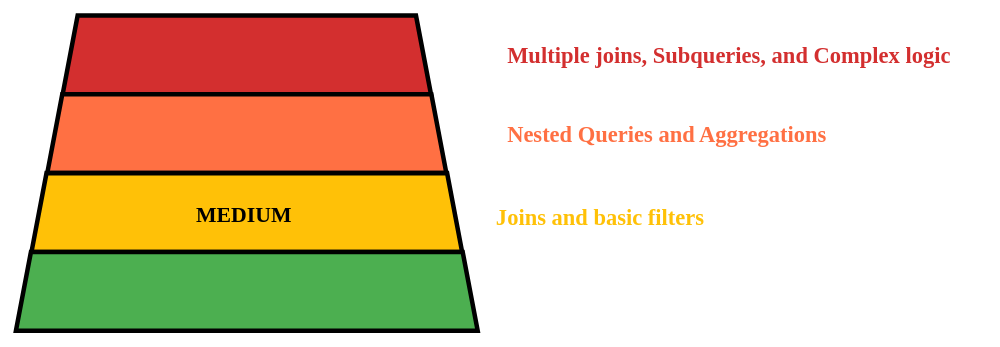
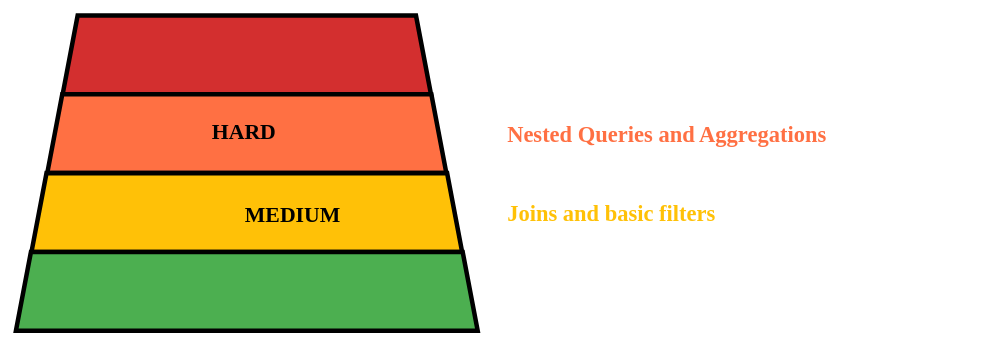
(745, 55) -> none
none -> (244, 131)
(244, 215) -> (293, 215)
(699, 216) -> (711, 212)
